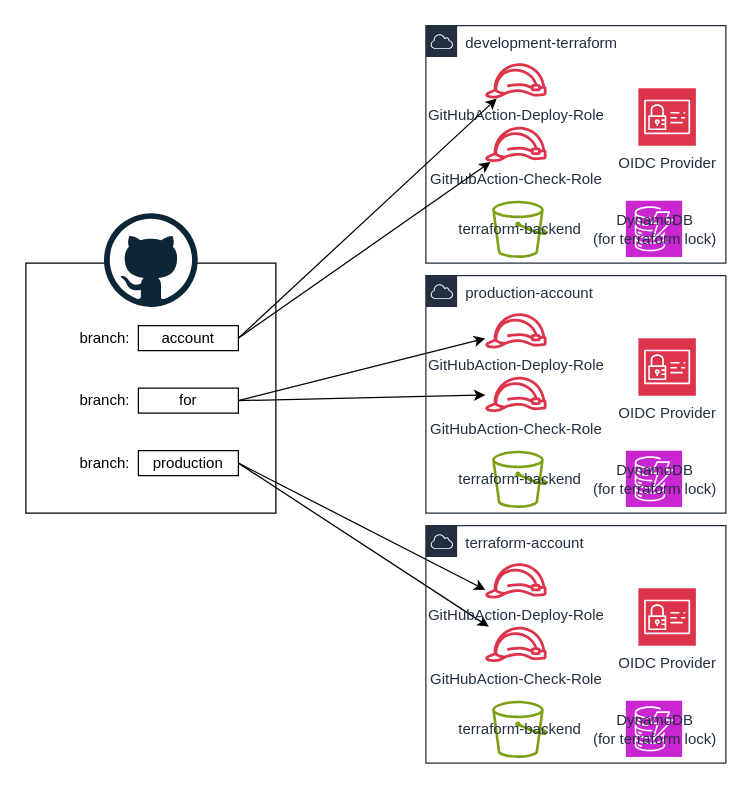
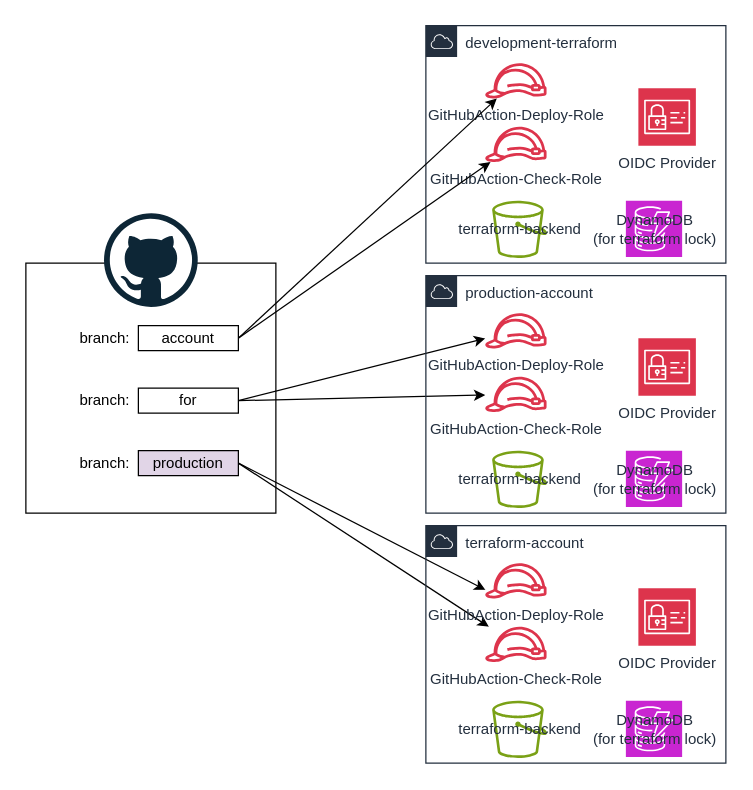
(188, 463) -> (188, 463)
